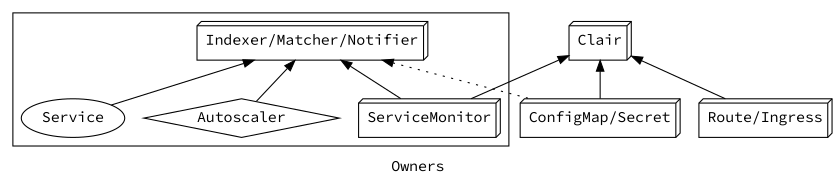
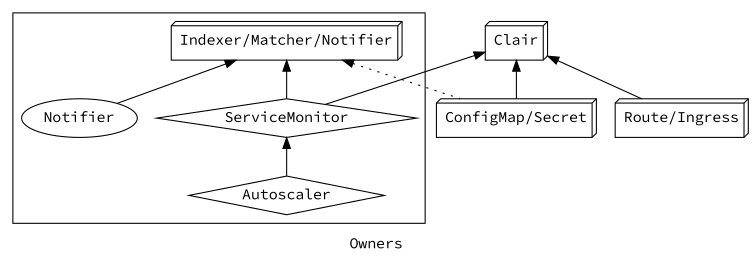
(272, 85) -> (287, 162)
(73, 118) -> (79, 118)
(429, 118) -> (287, 118)
